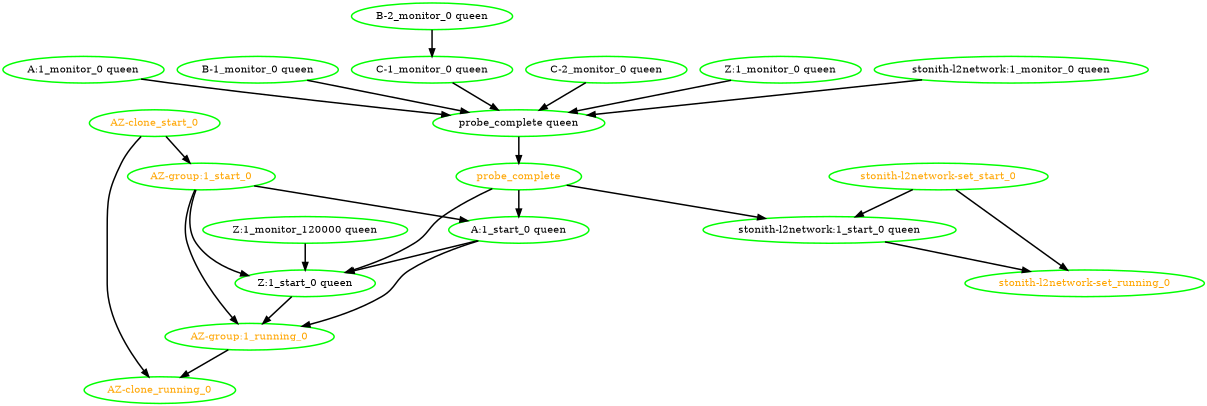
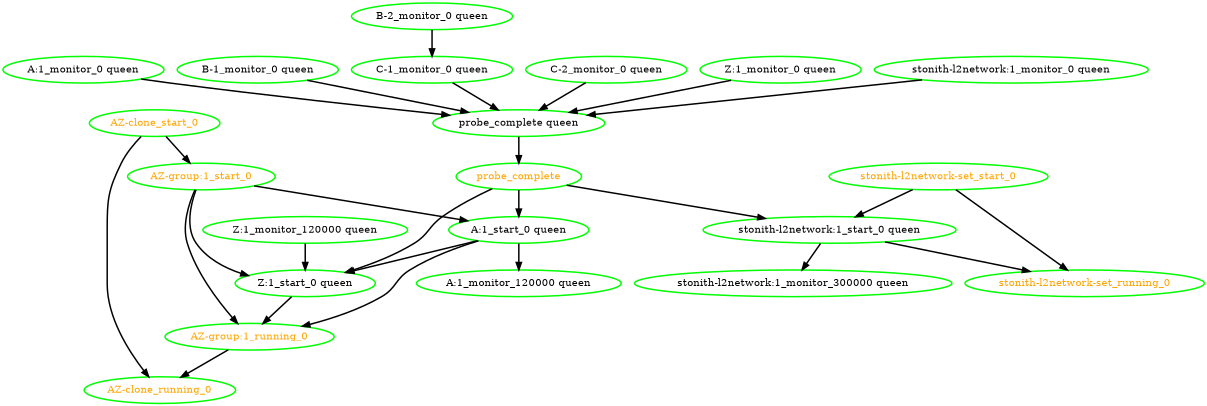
none -> (519, 283)
none -> (793, 283)
